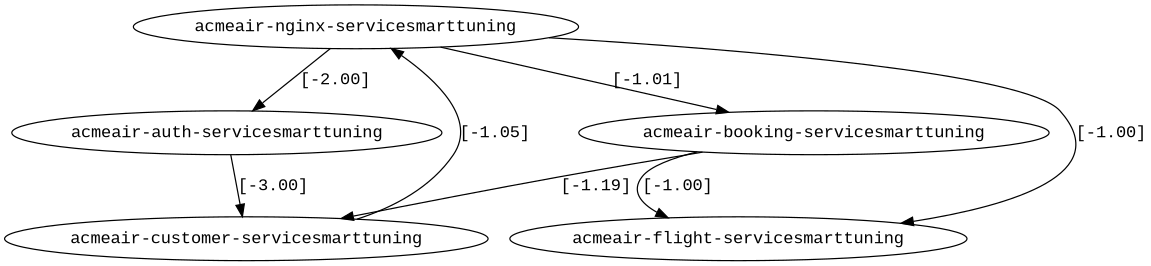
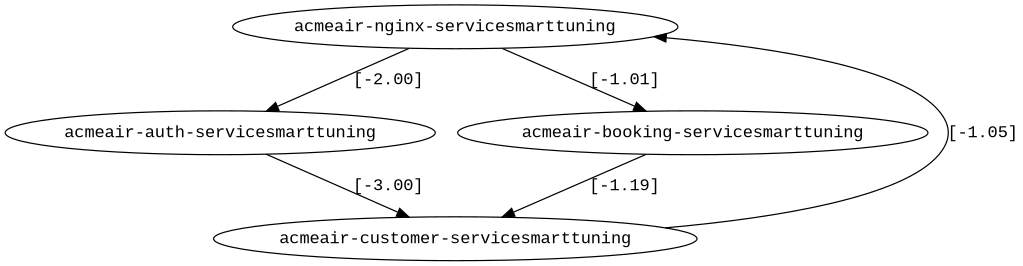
(738, 239) -> none
